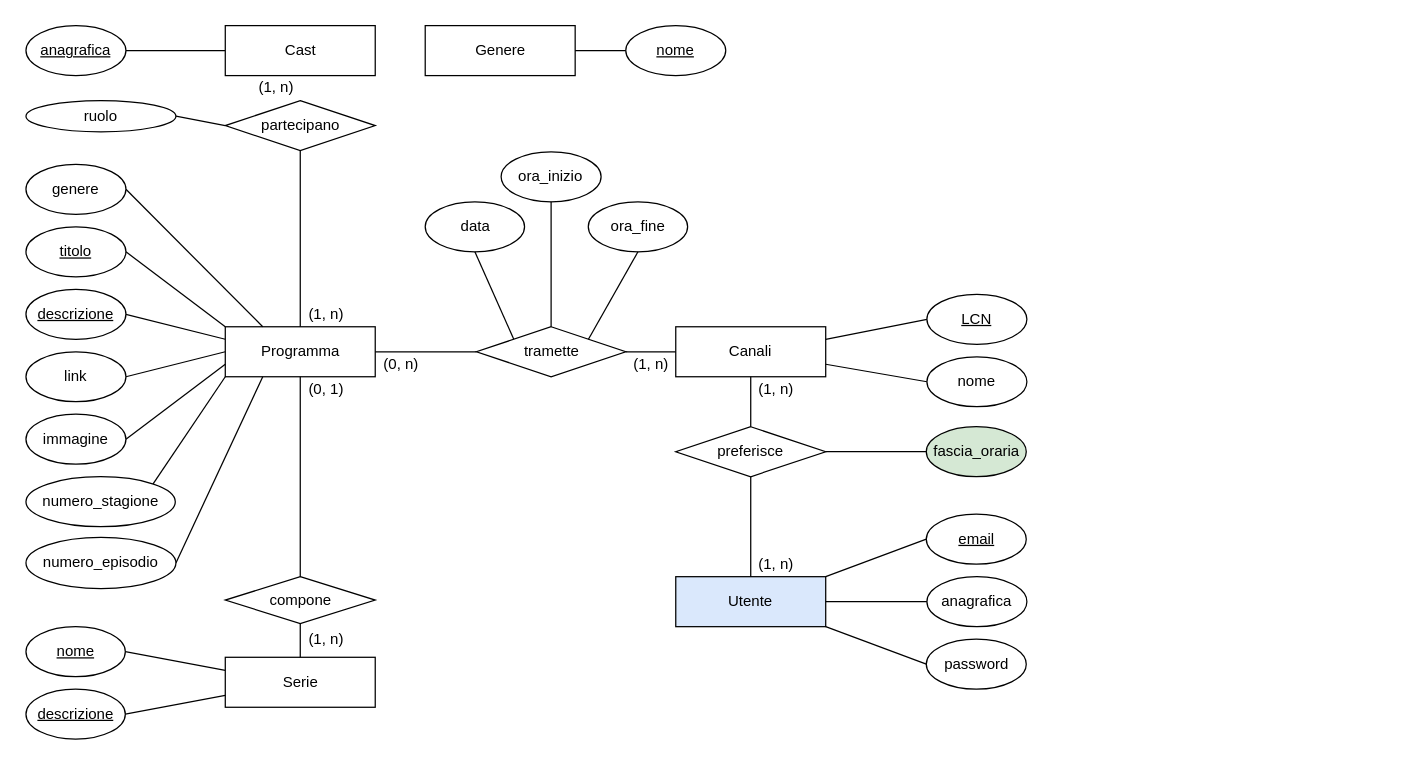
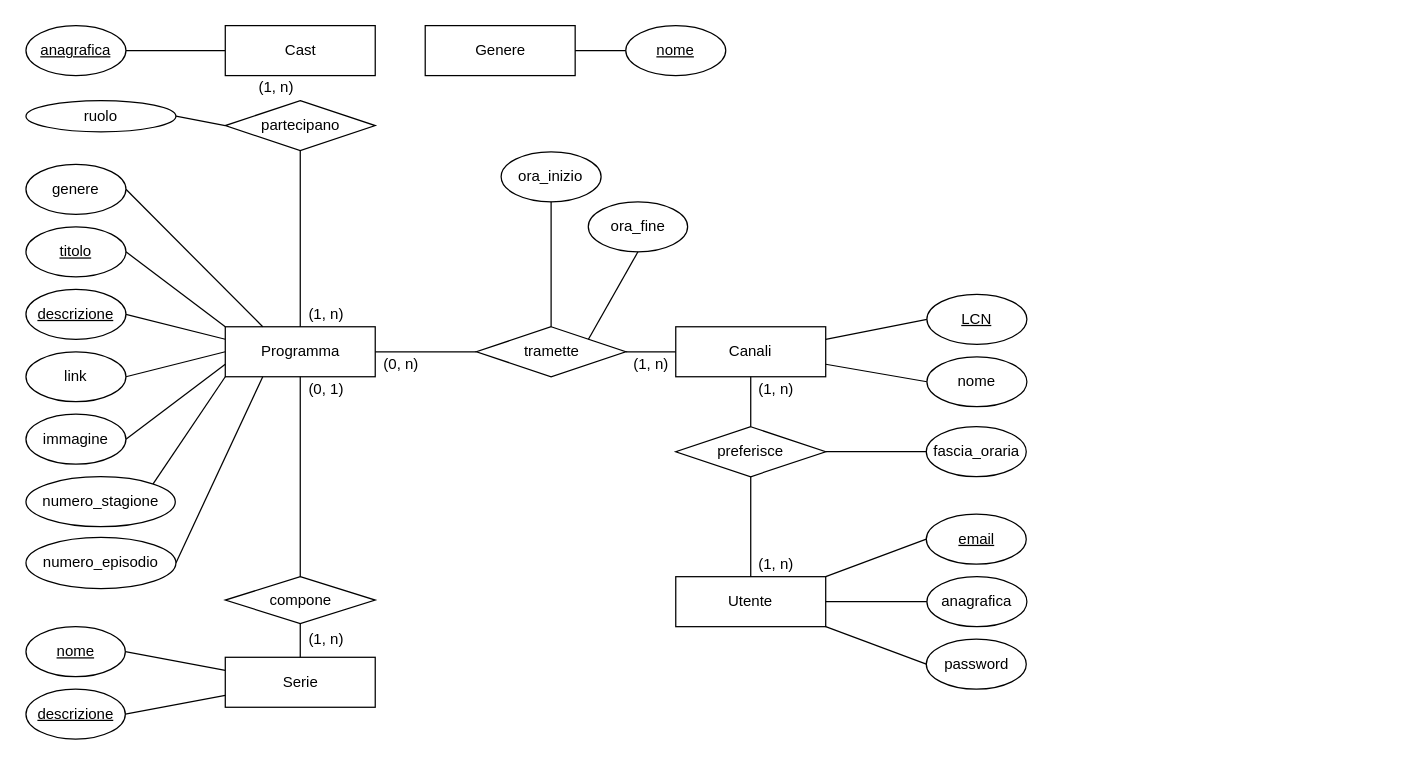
(475, 227) -> none
(494, 296) -> none
(976, 452) -> (976, 452)
(751, 602) -> (751, 602)
